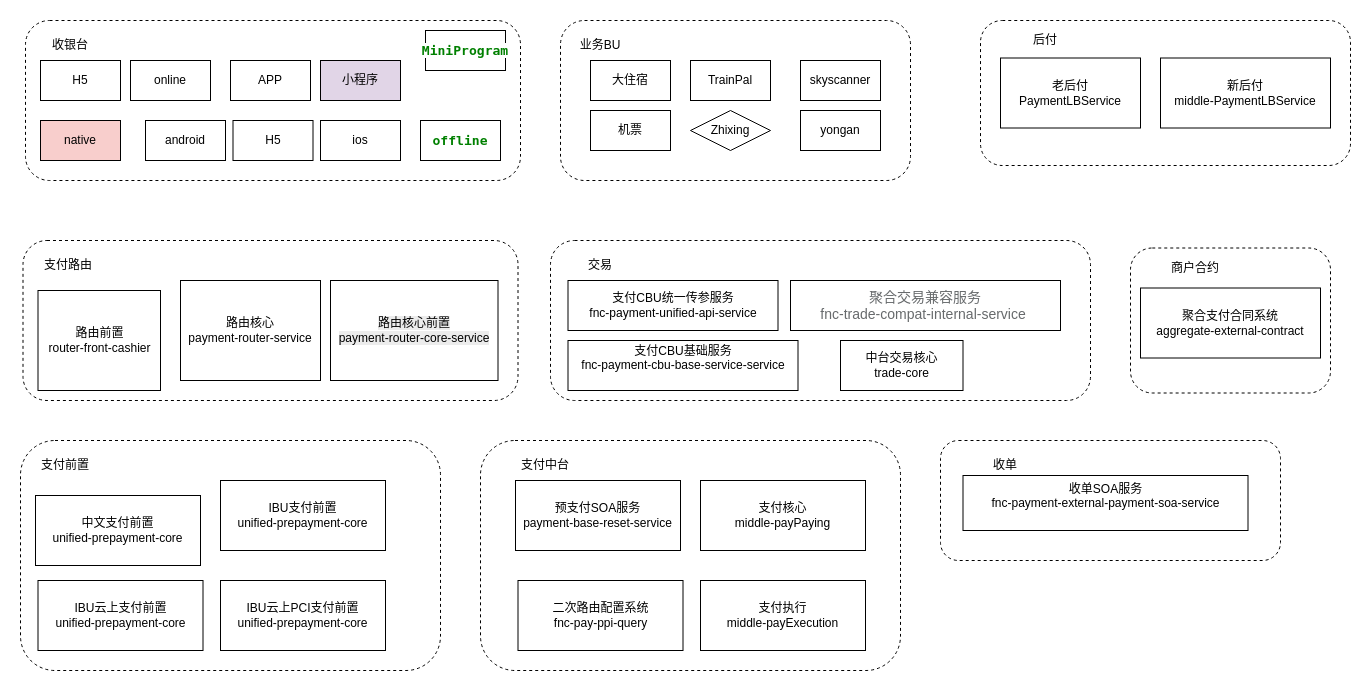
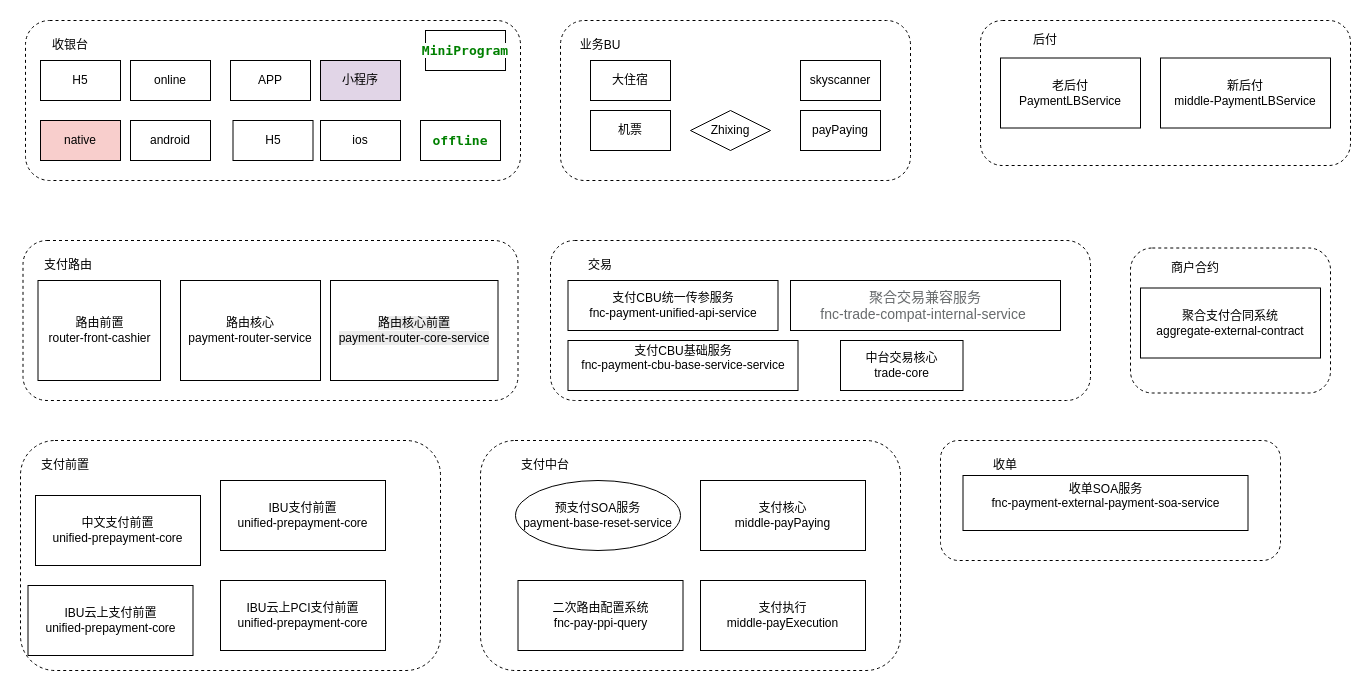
(731, 81) -> none
(841, 131) -> (841, 131)
(186, 141) -> (171, 141)
(99, 341) -> (99, 331)
(598, 516) -> (598, 516)
(121, 616) -> (111, 621)
